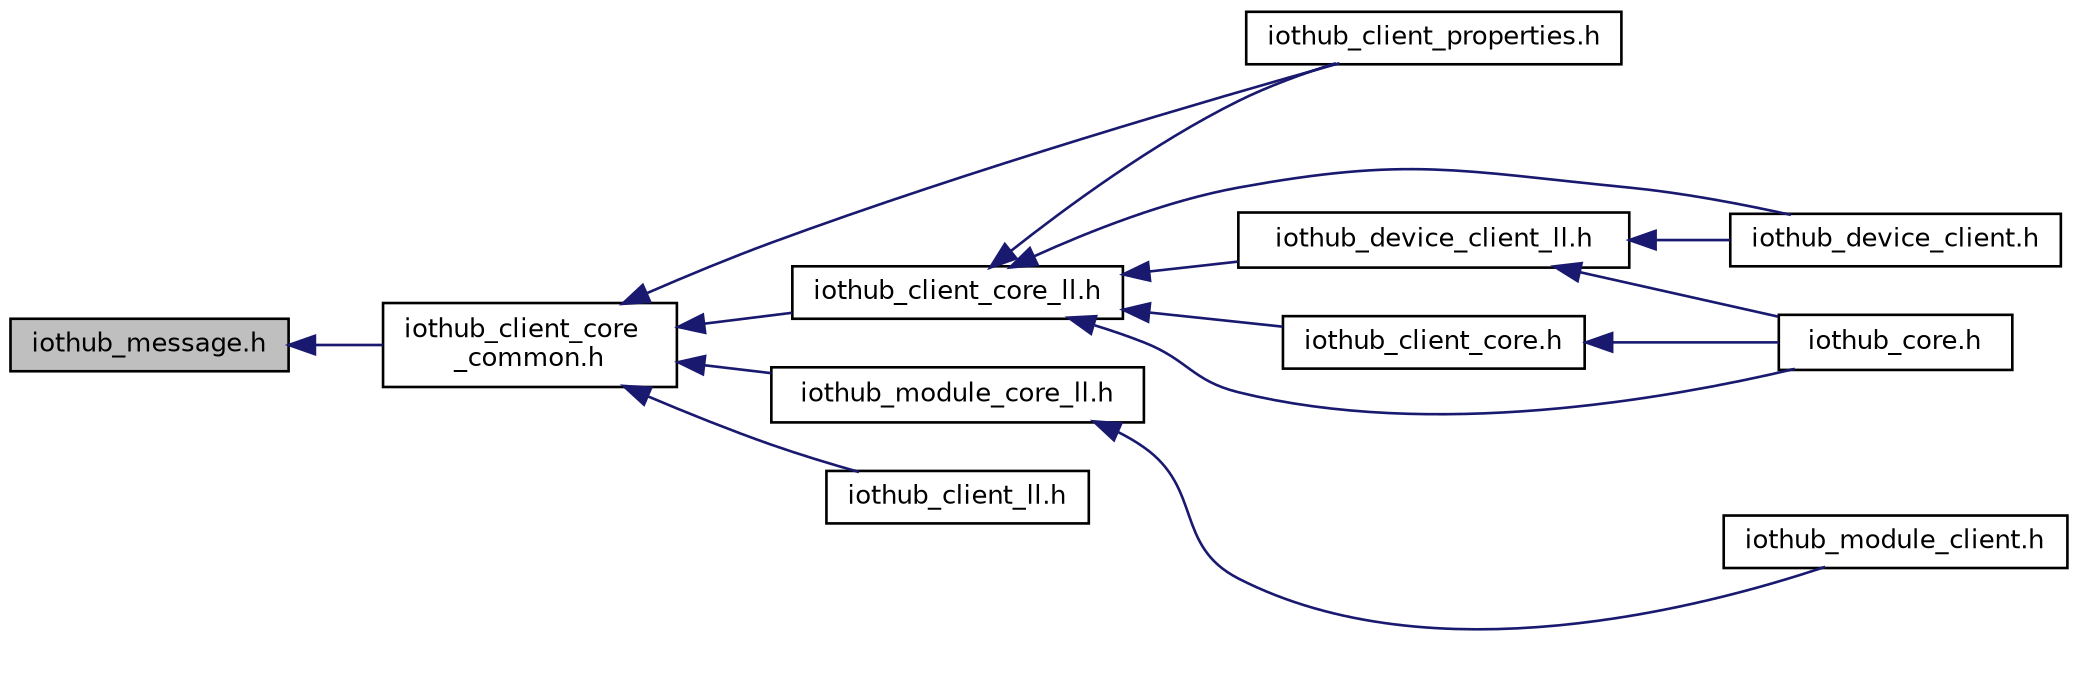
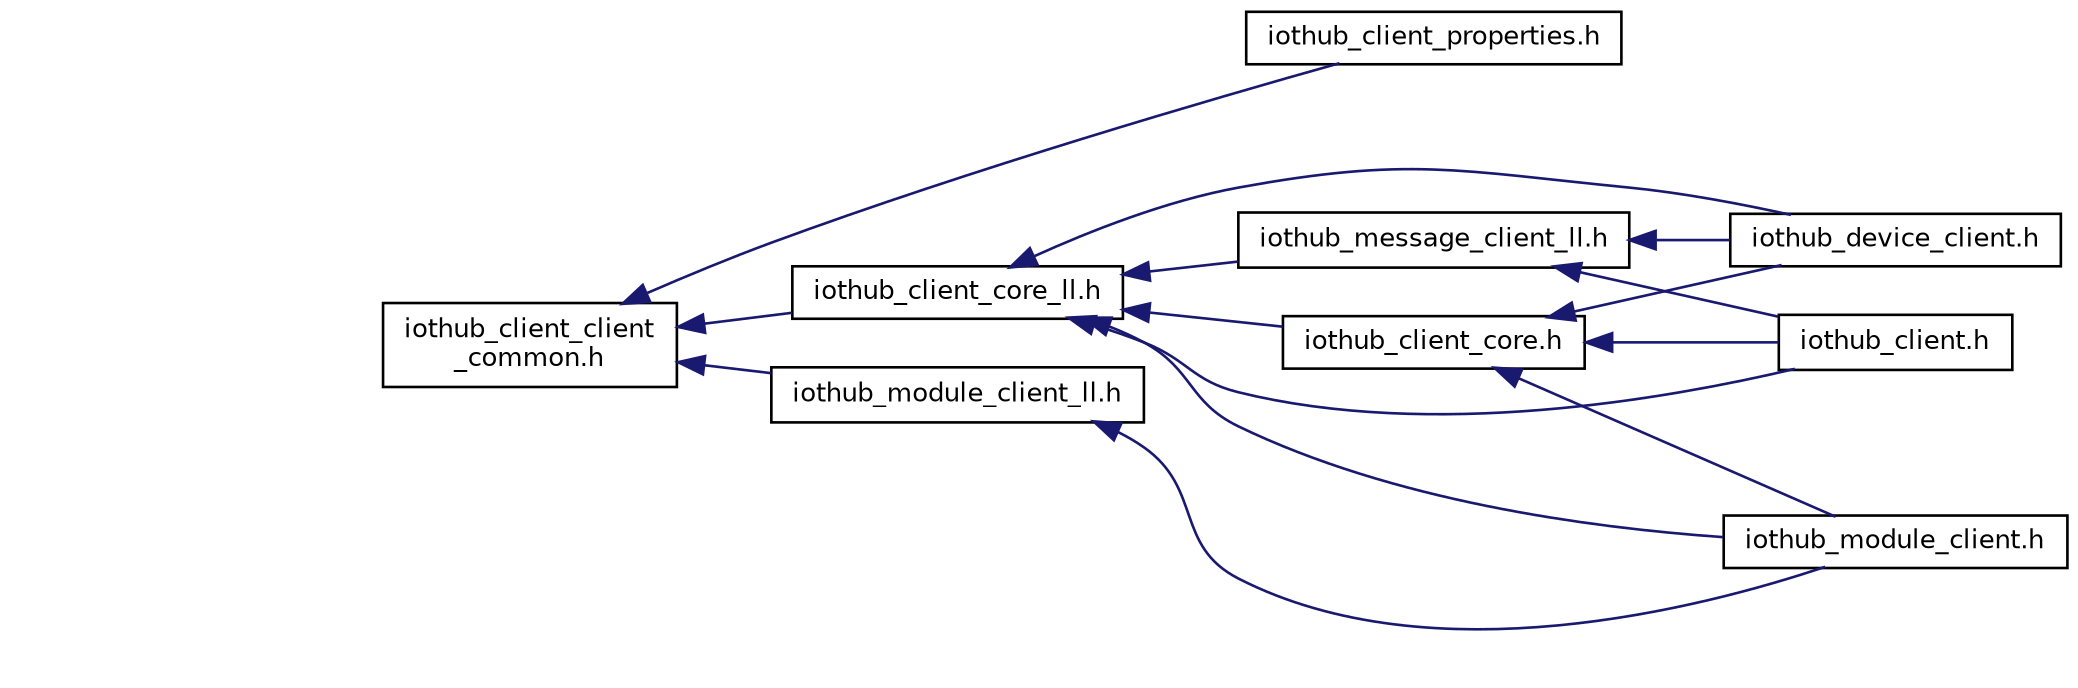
(1165, 142) -> (1395, 484)
(1434, 240) -> (1434, 240)
none -> (1704, 282)
(1896, 342) -> (1896, 342)
(150, 345) -> none
(530, 345) -> (530, 345)
(958, 395) -> (958, 395)
none -> (1677, 447)
(958, 497) -> none
